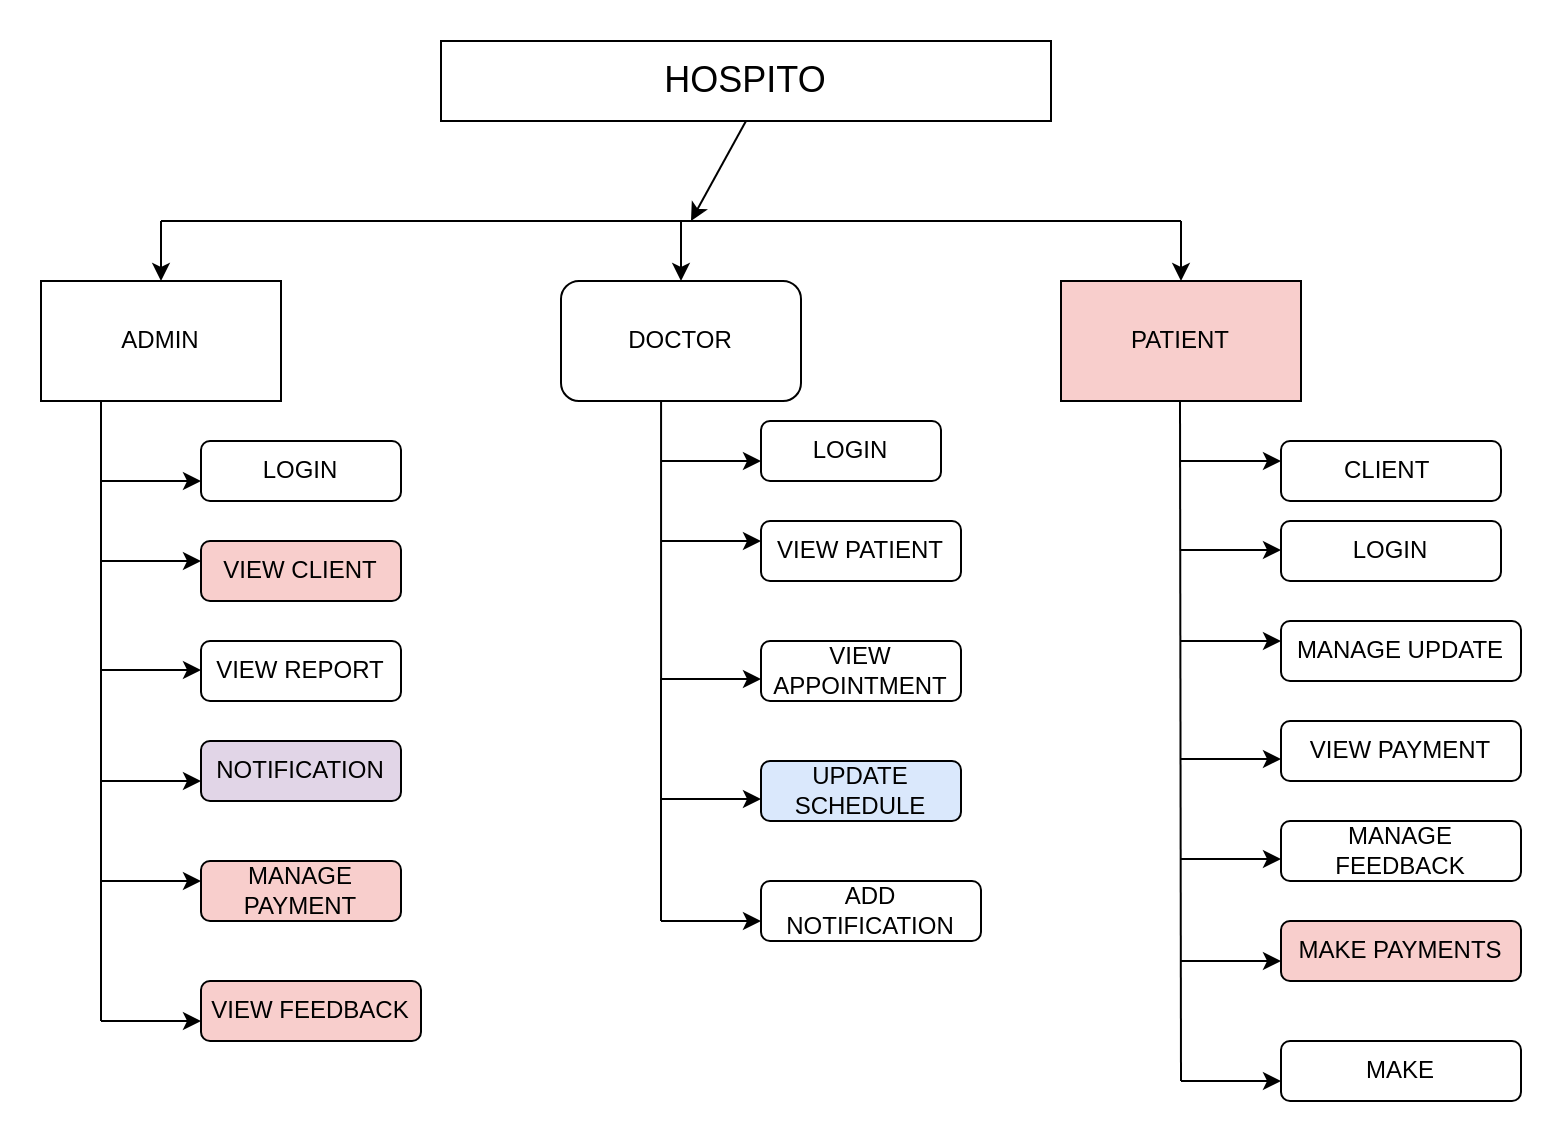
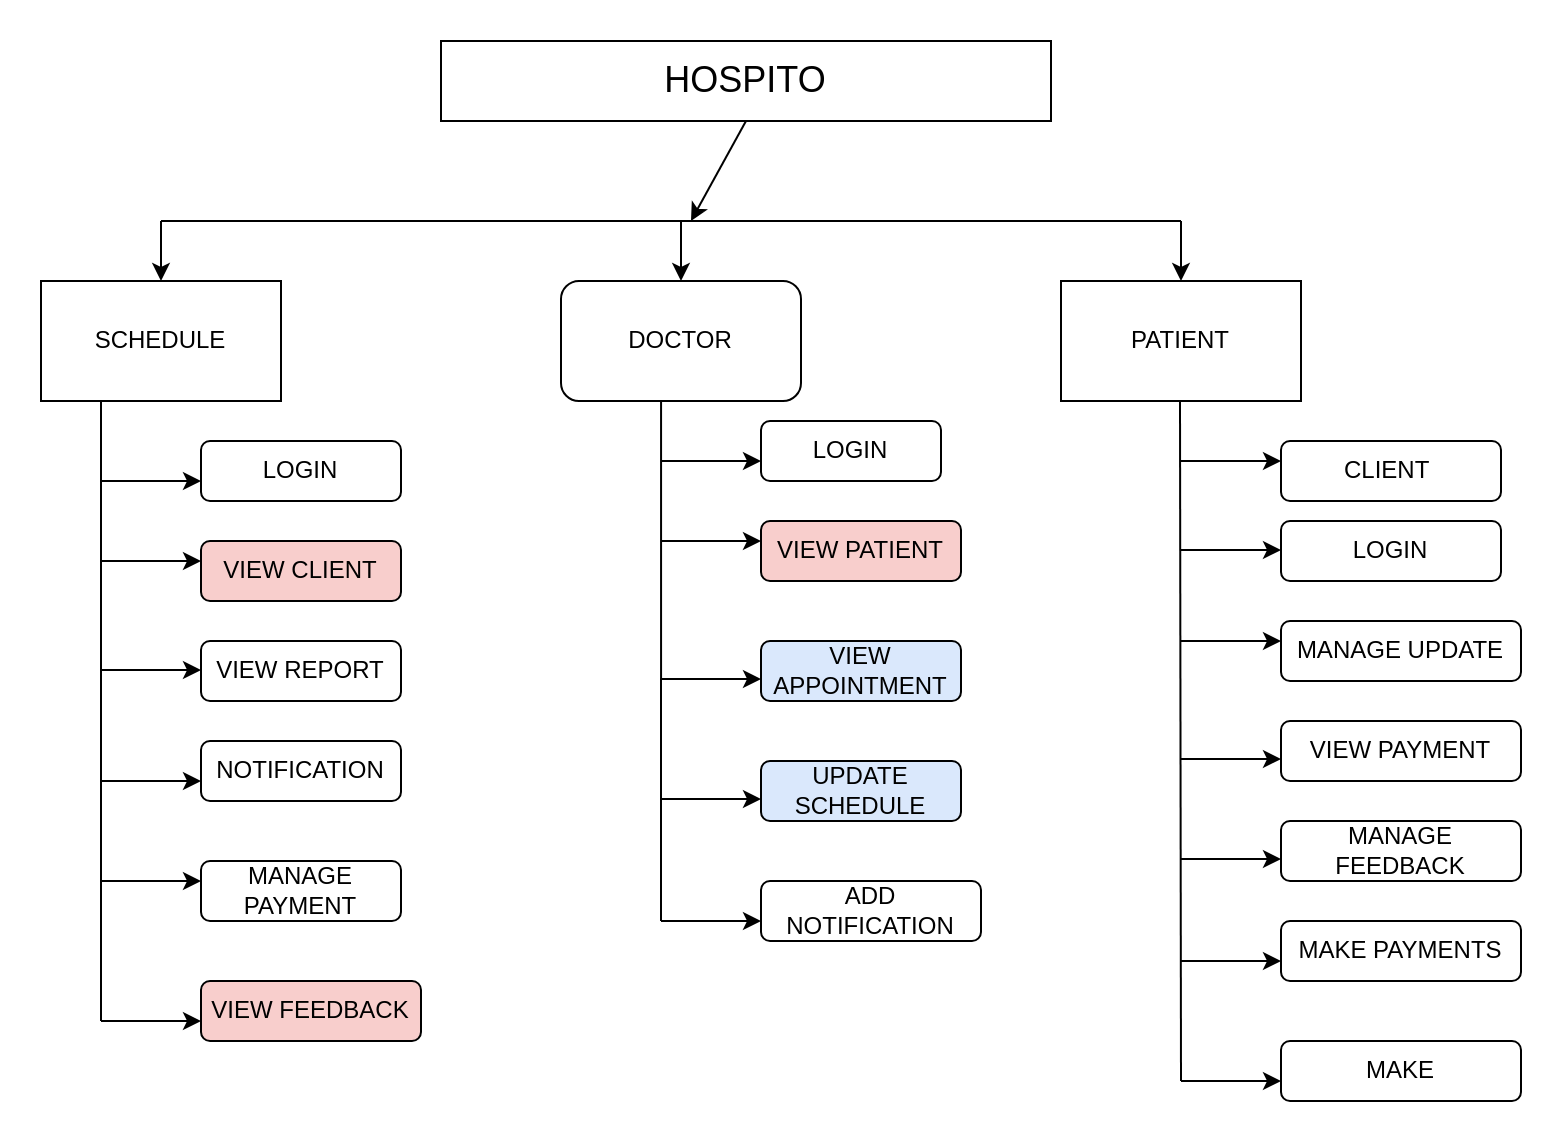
(161, 341) -> (161, 341)
(1181, 341) -> (1181, 341)
(861, 551) -> (861, 551)
(861, 671) -> (861, 671)
(301, 771) -> (301, 771)
(301, 891) -> (301, 891)
(1401, 951) -> (1401, 951)
